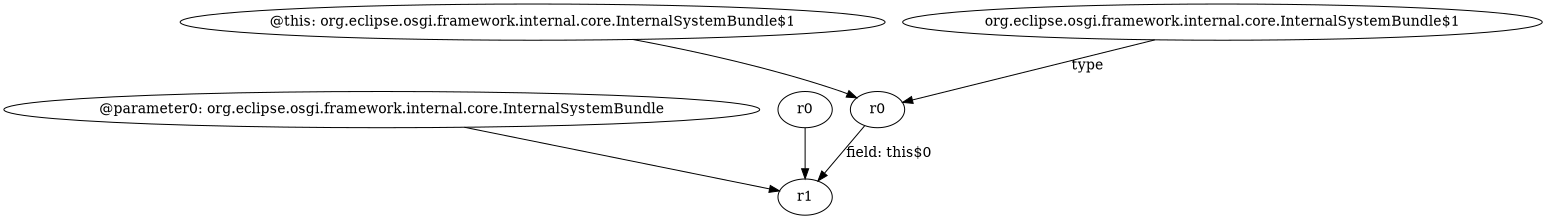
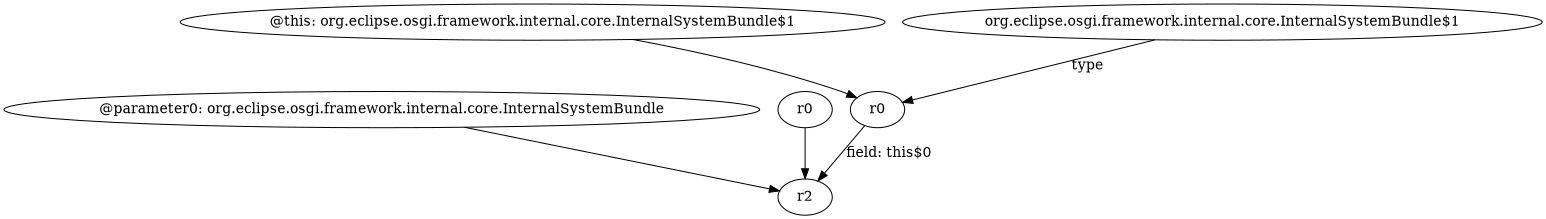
(805, 197) -> (805, 197)
